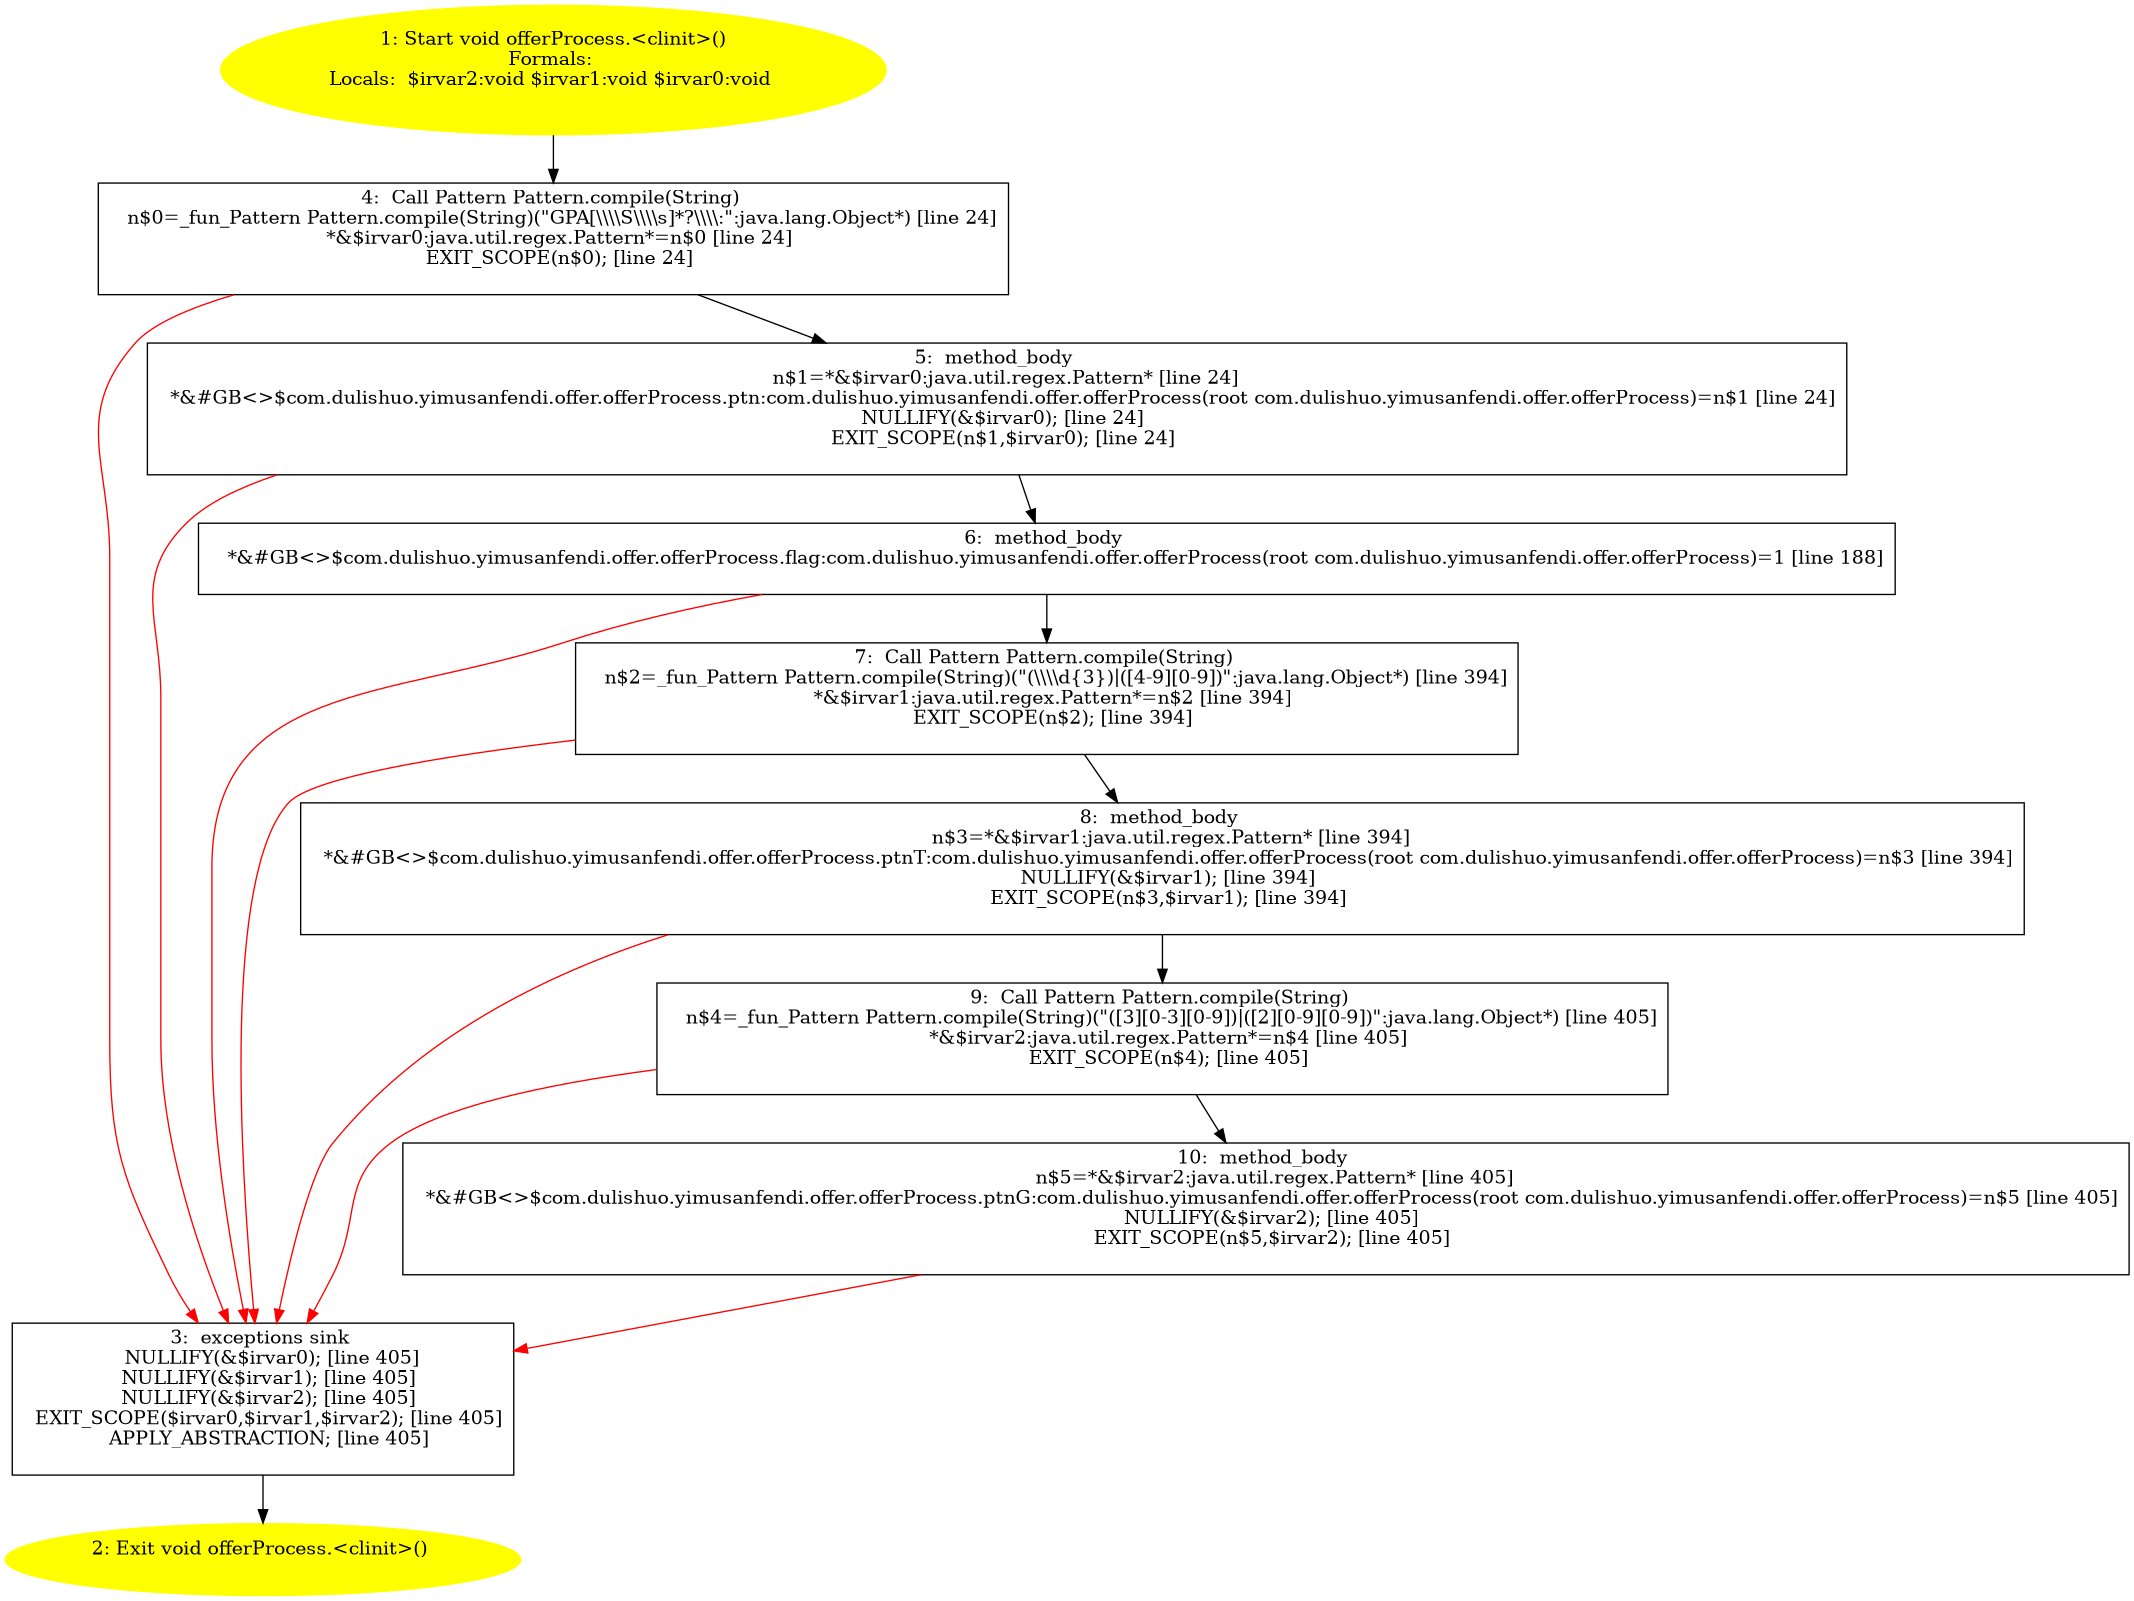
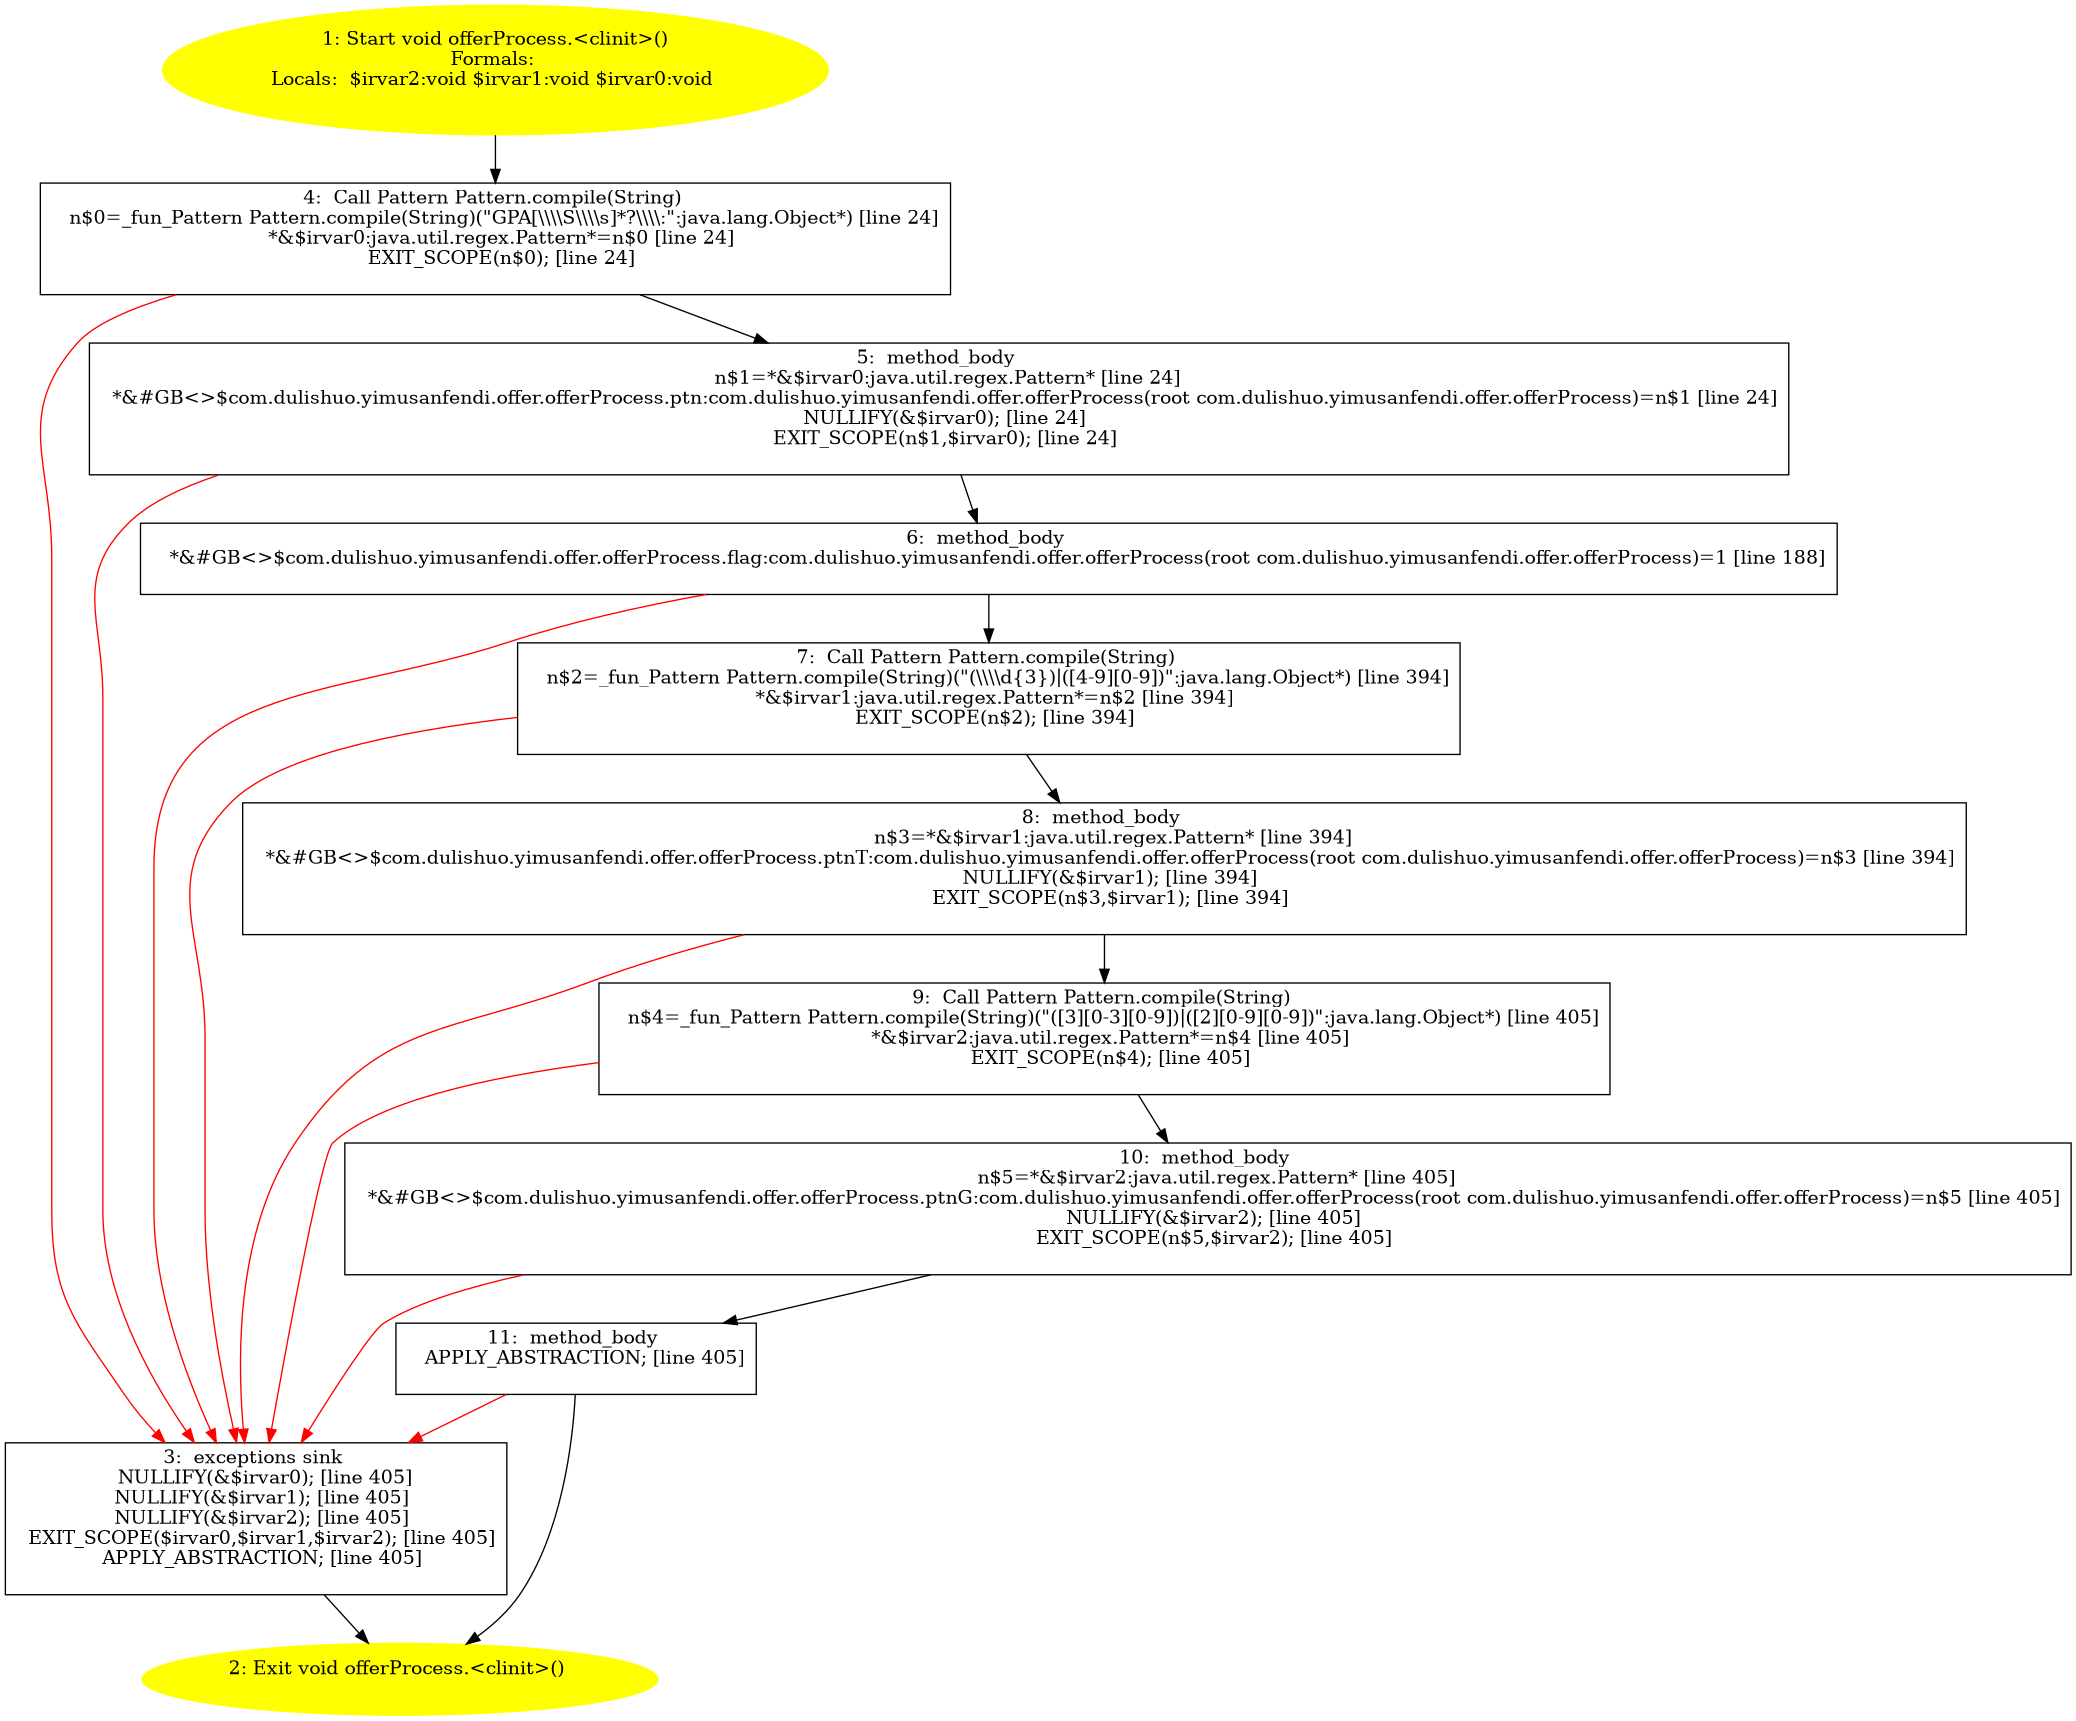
none -> (576, 1359)
